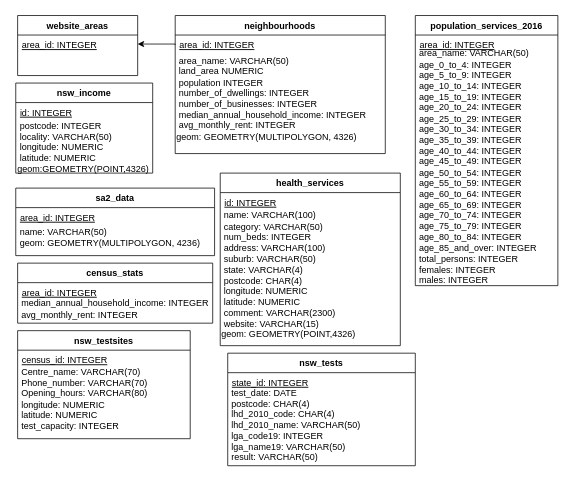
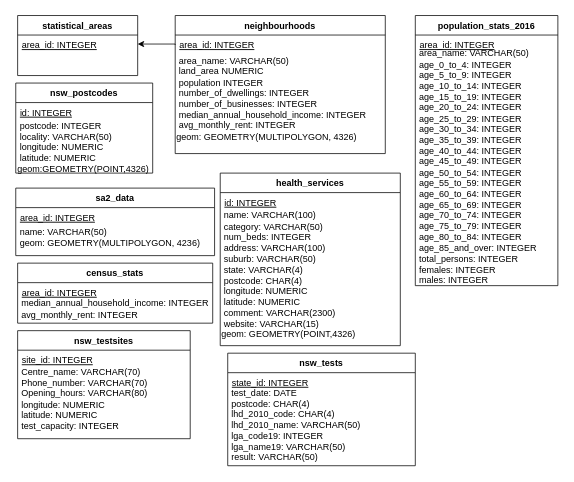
(77, 26) -> (77, 26)
(486, 26) -> (486, 26)
(84, 93) -> (84, 93)
(64, 360) -> (57, 360)
